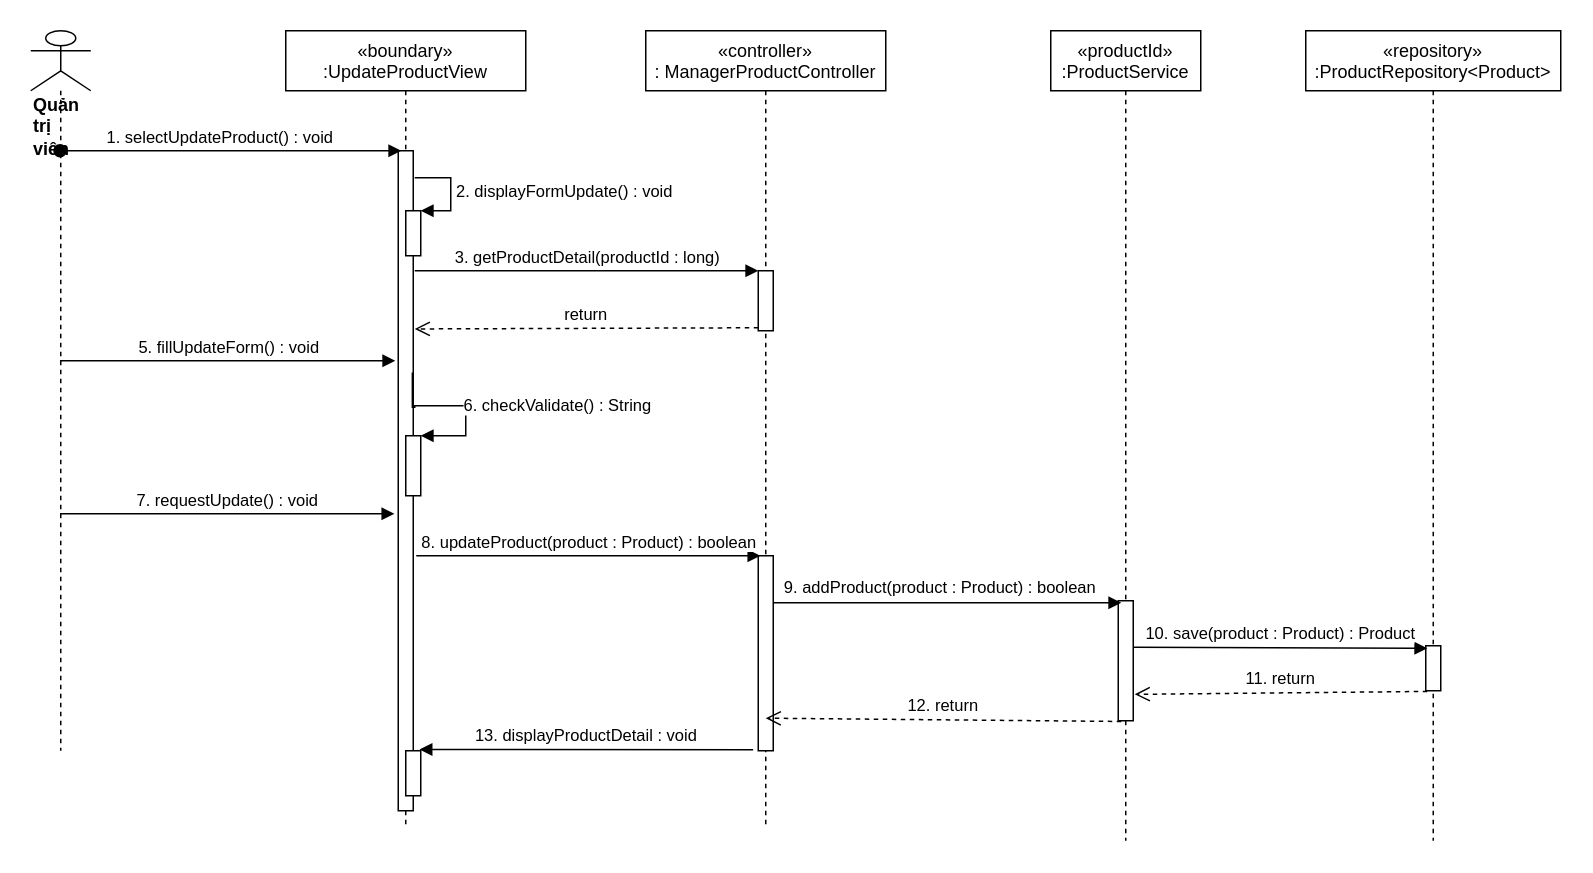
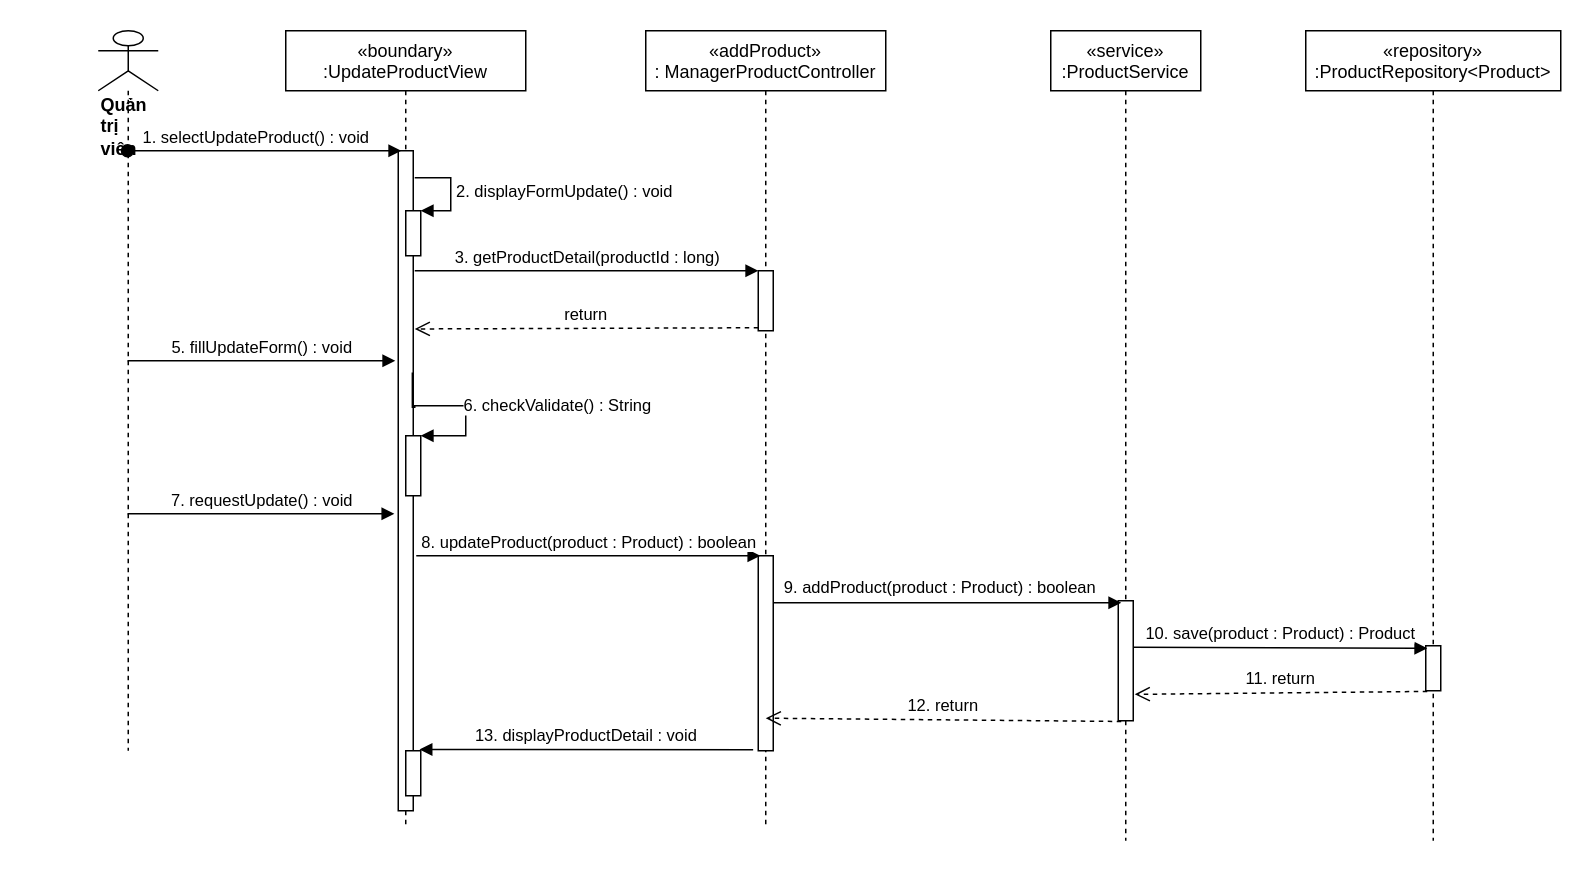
(765, 51) -> (765, 51)
(1125, 51) -> (1125, 51)
(61, 391) -> (128, 391)
